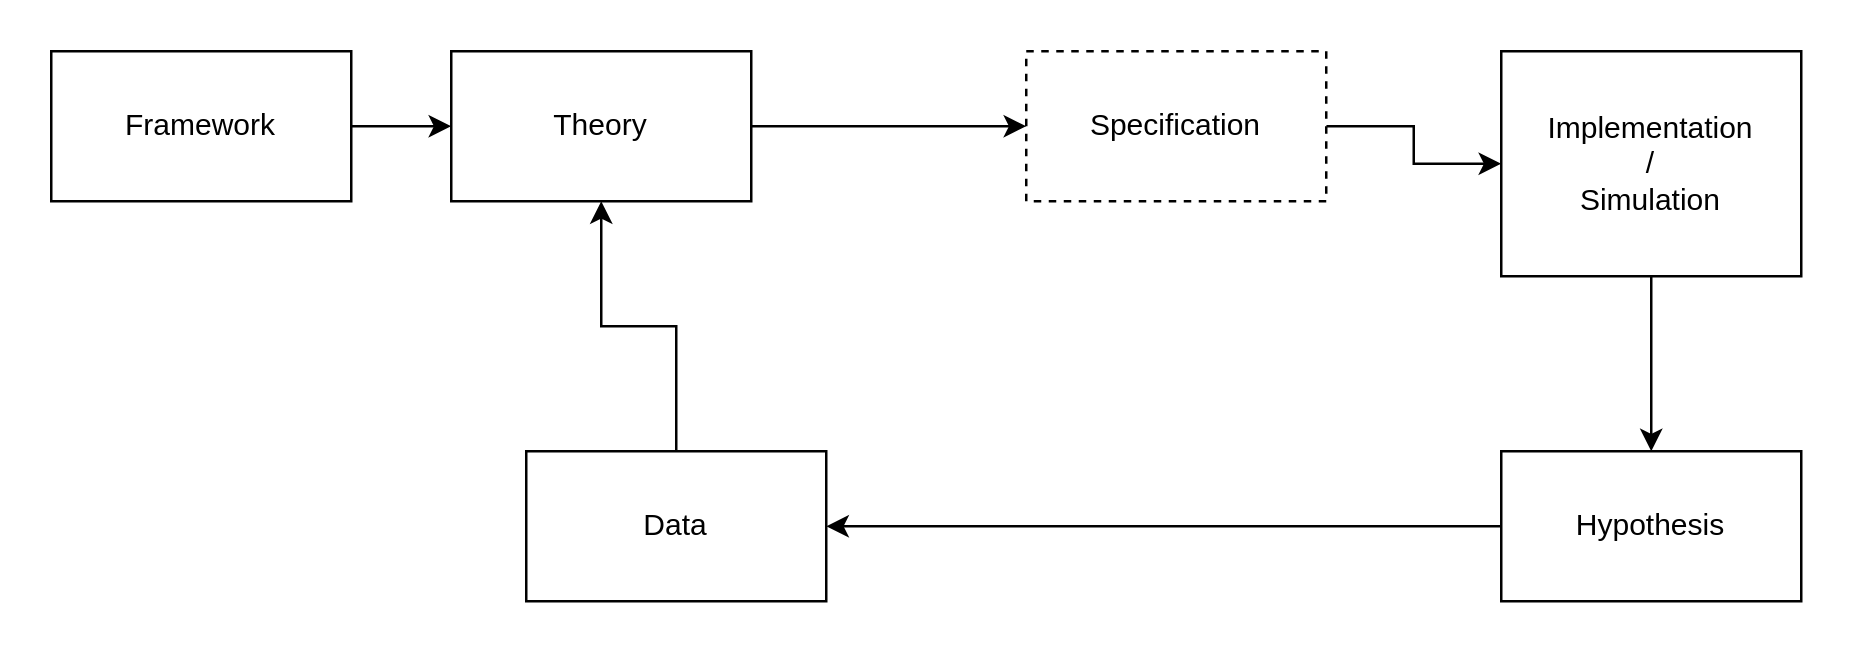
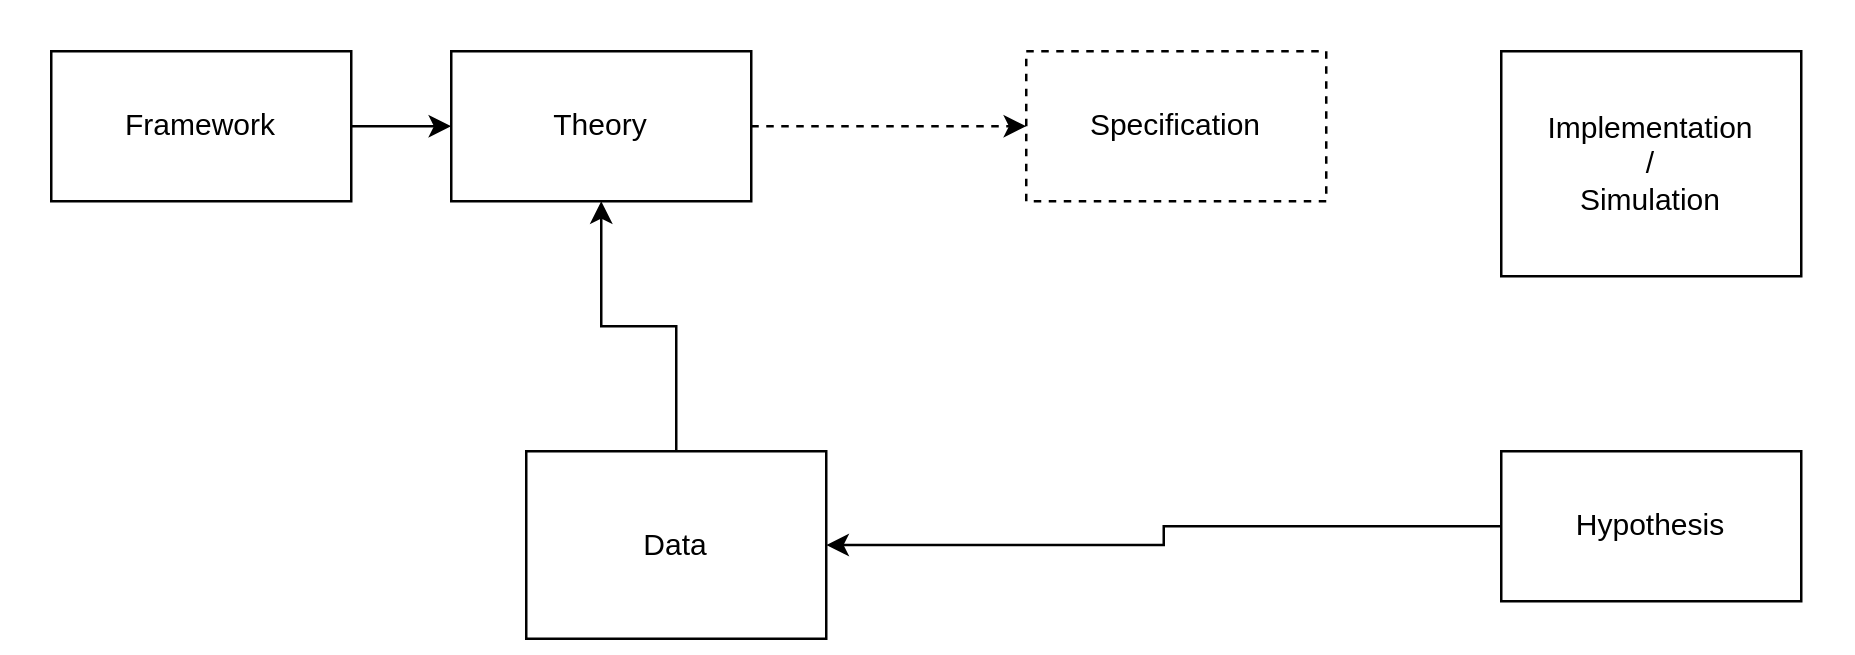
(882, 126) -> (882, 126)
(1414, 136) -> none
(1651, 355) -> none
(676, 526) -> (676, 545)
